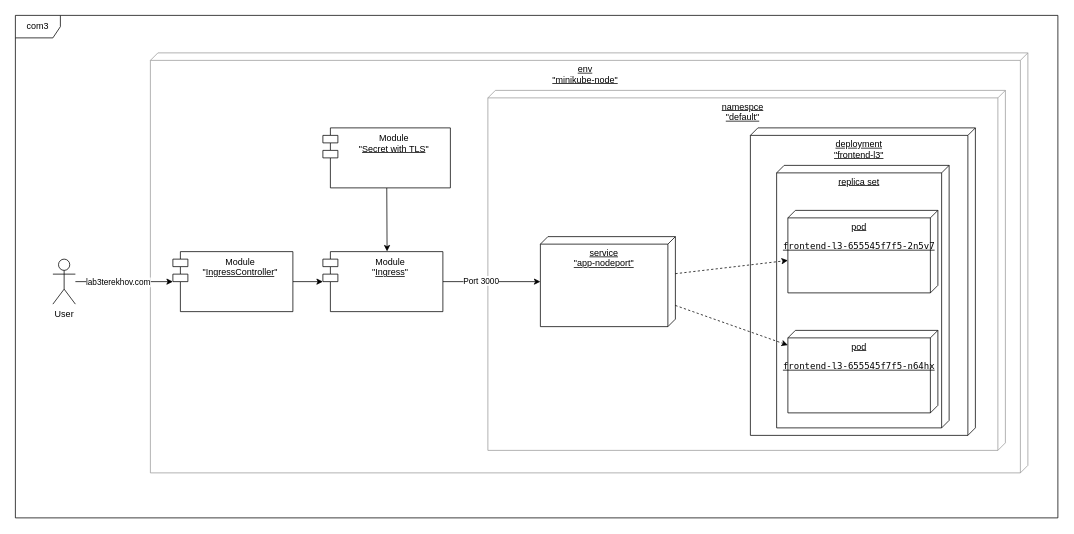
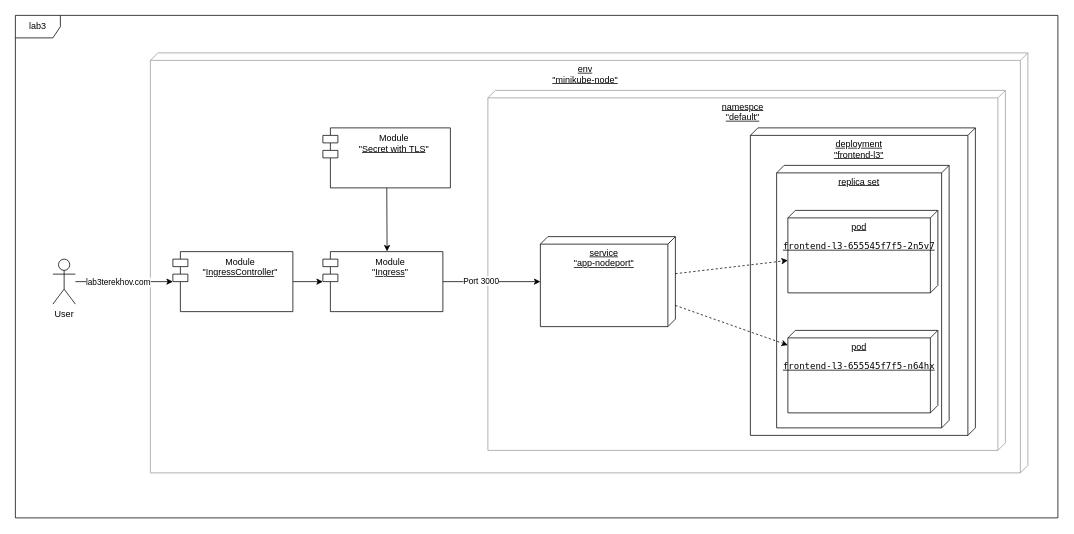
(38, 27) -> (38, 27)
